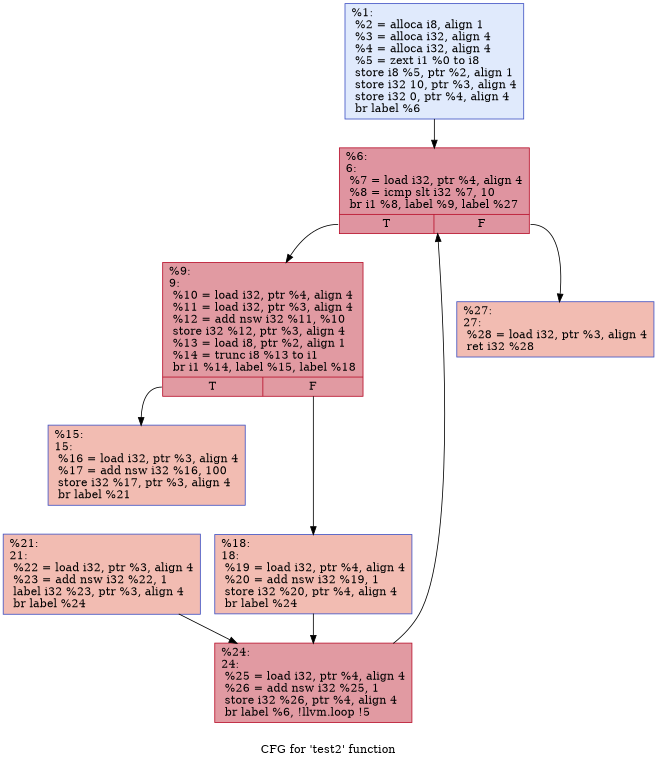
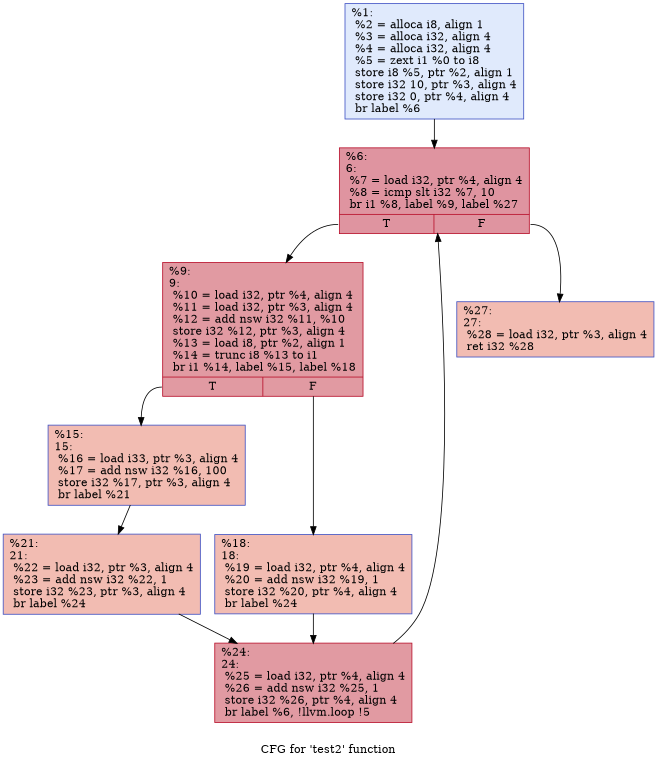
(147, 459) -> (147, 459)
none -> (126, 516)
(97, 592) -> (98, 592)
